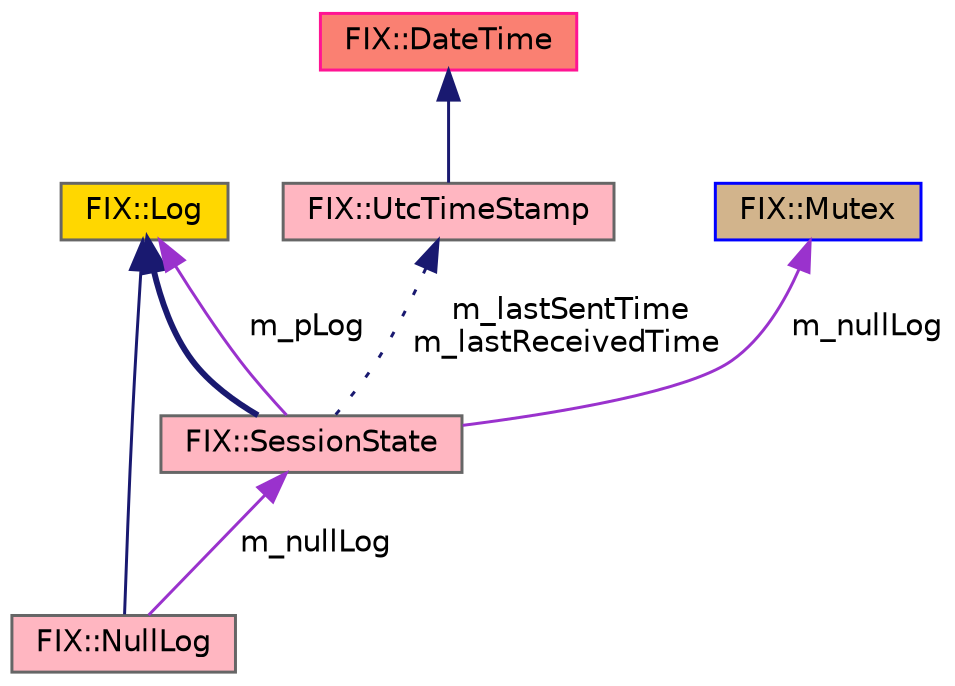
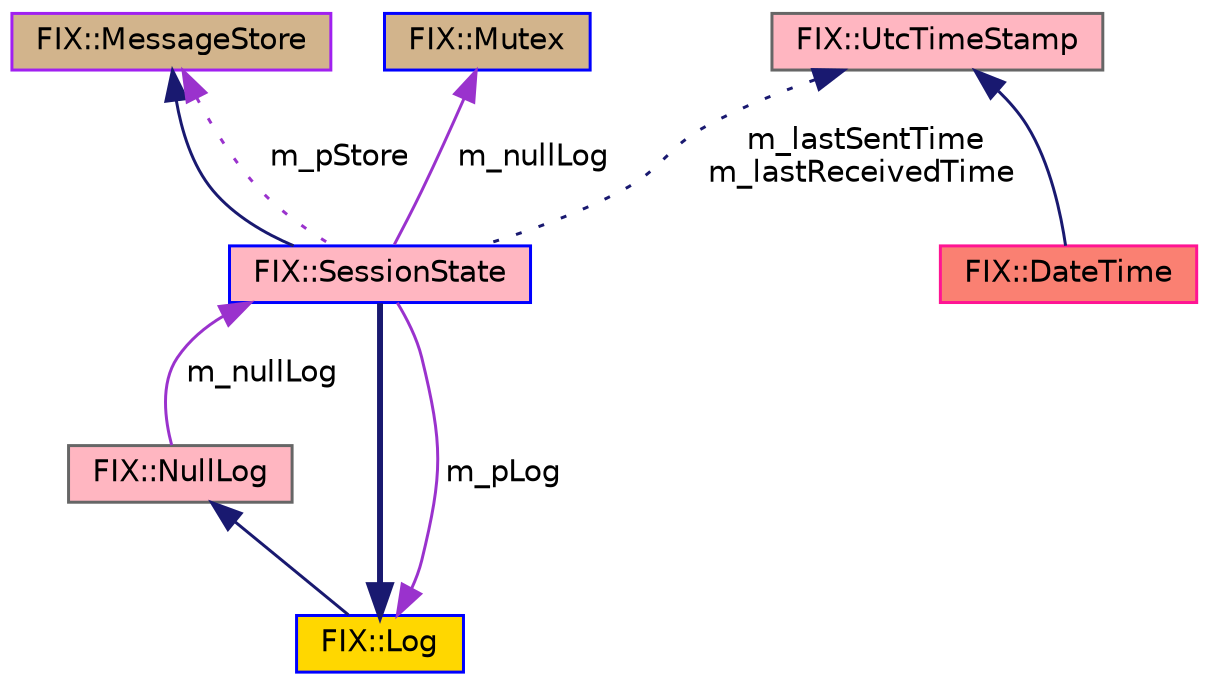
none -> (171, 42)
(449, 142) -> (1045, 163)
(145, 212) -> (380, 644)
(131, 443) -> (292, 568)
(311, 444) -> (380, 274)
